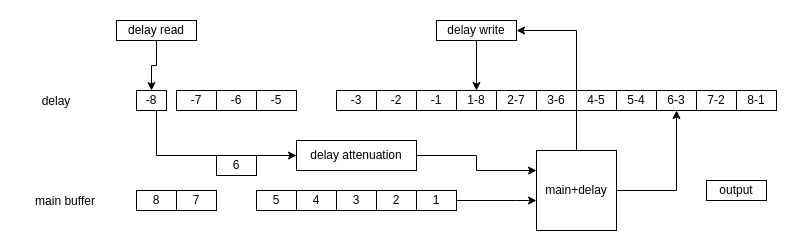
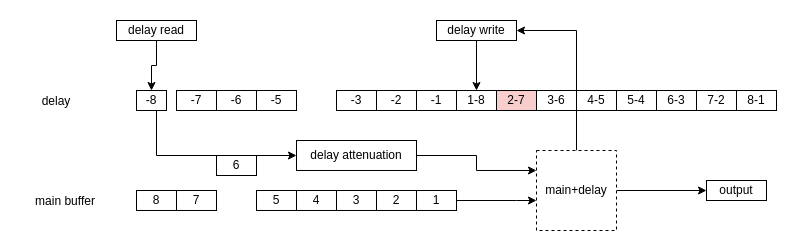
(517, 101) -> (517, 101)
(677, 155) -> (687, 191)
(577, 191) -> (577, 191)
